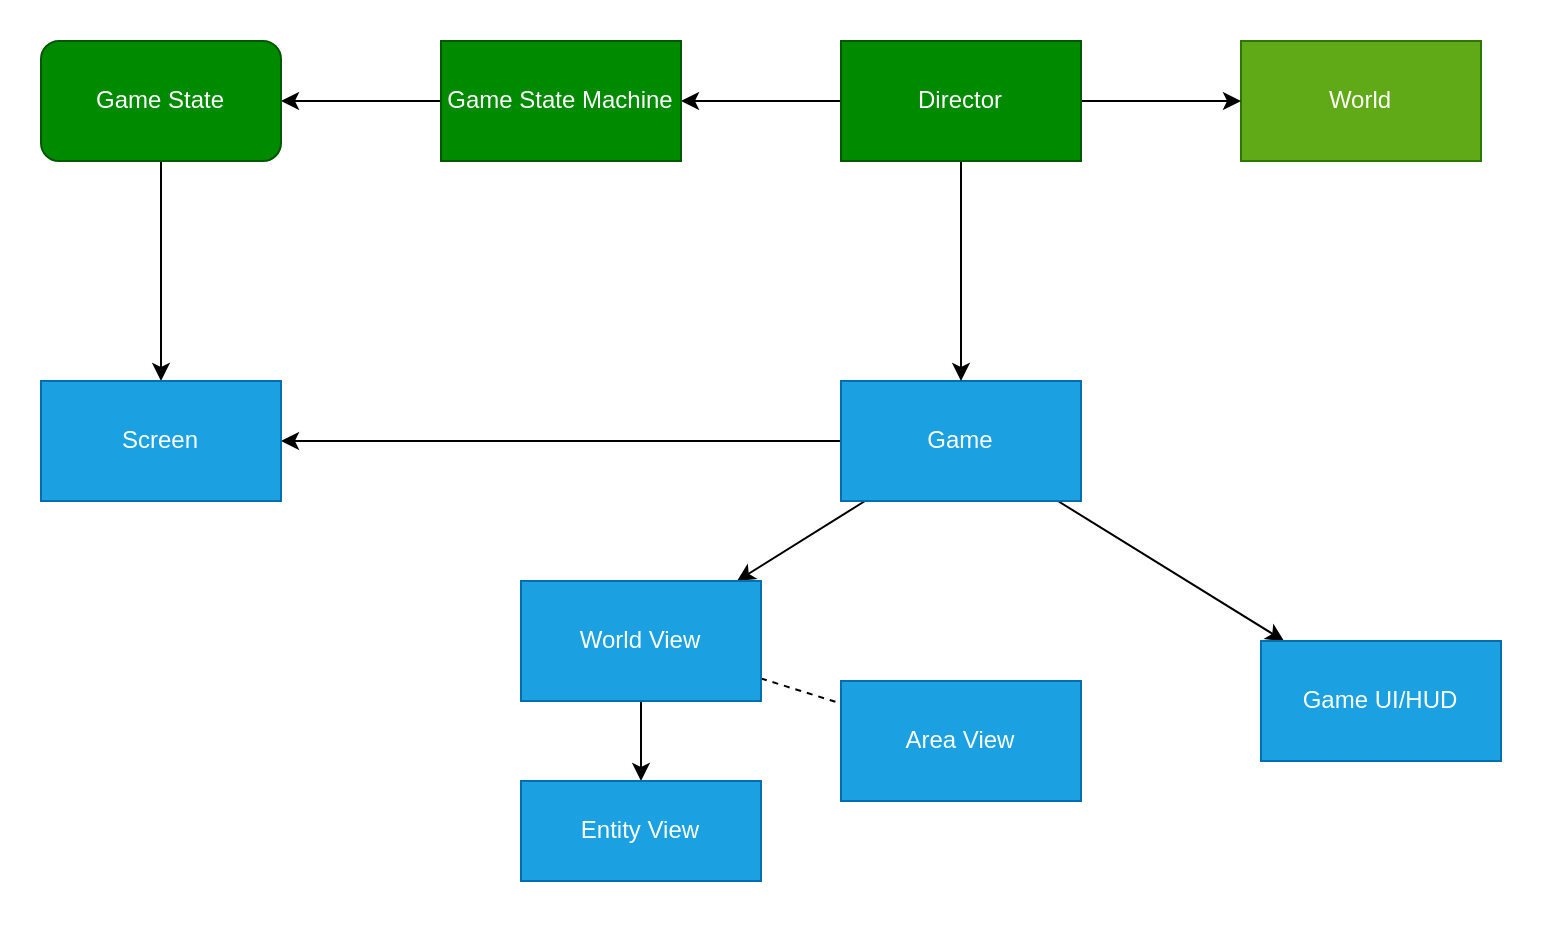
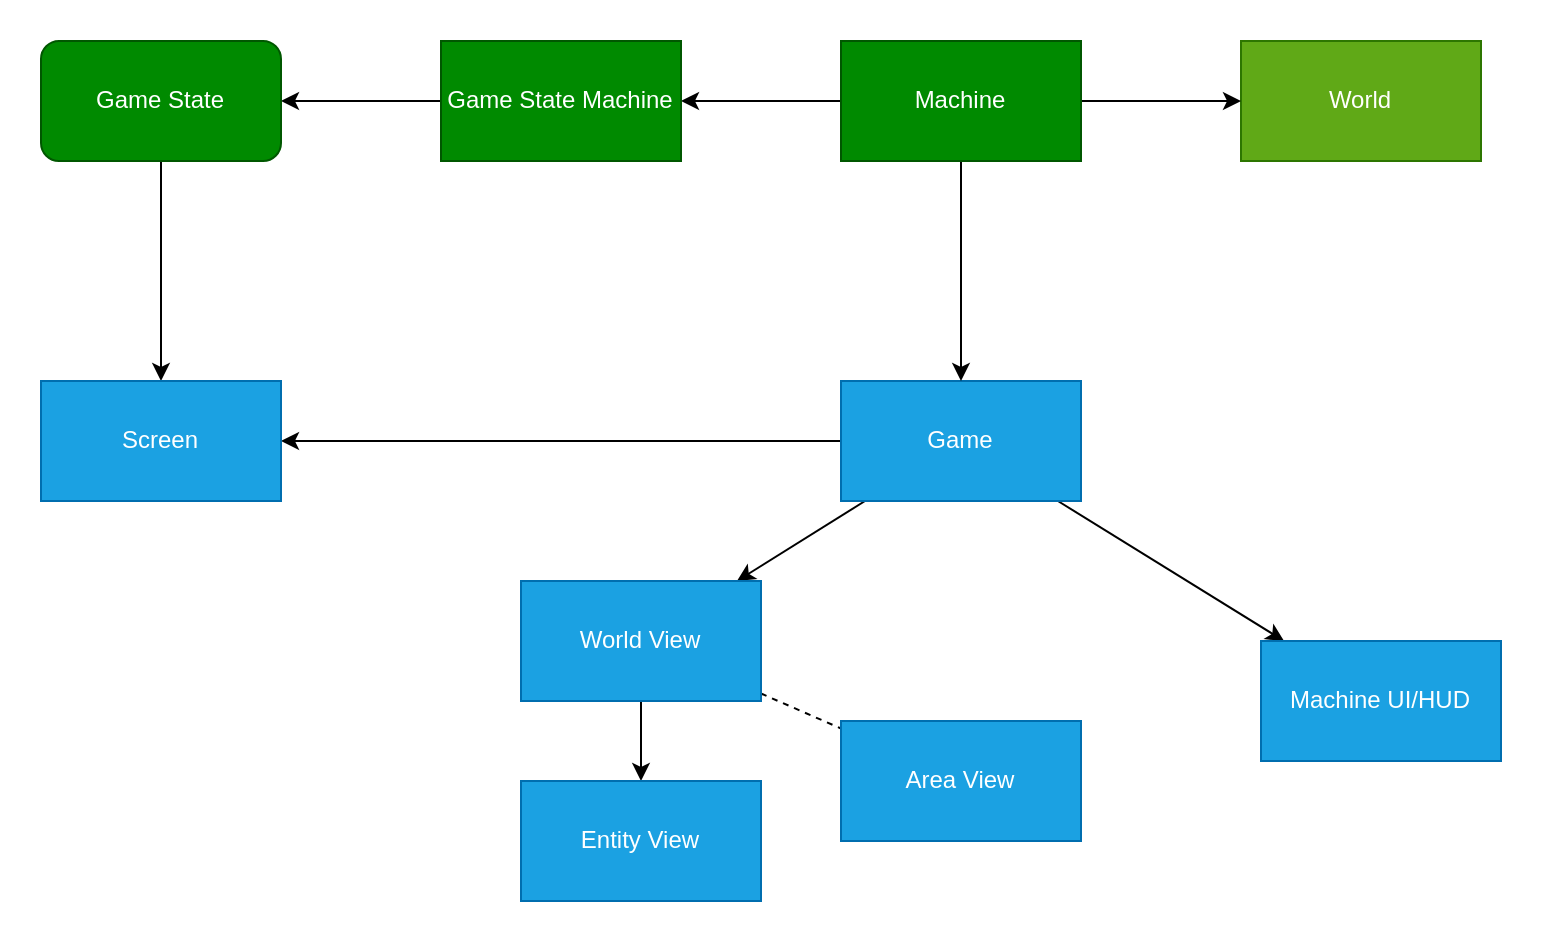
(961, 101) -> (961, 101)
(1381, 701) -> (1381, 701)
(961, 741) -> (961, 781)
(641, 831) -> (641, 841)
